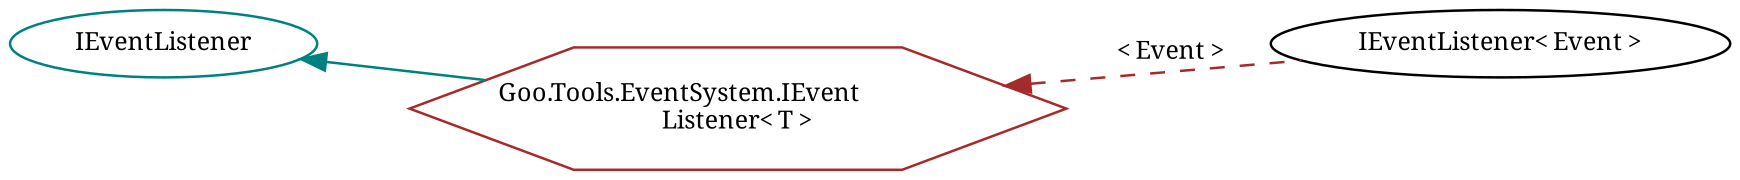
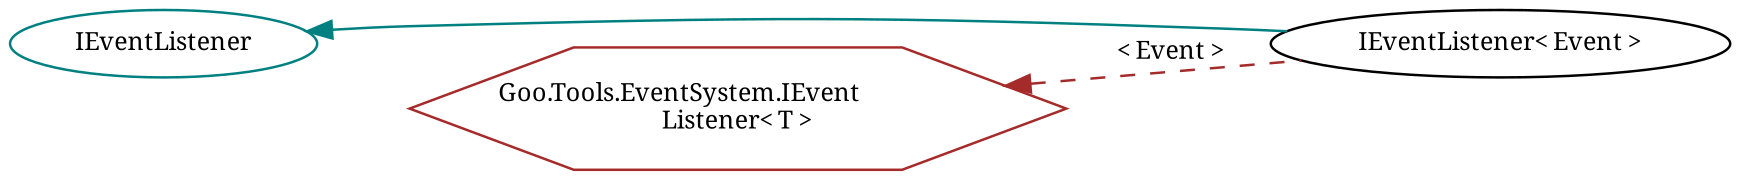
(406, 71) -> (810, 19)
